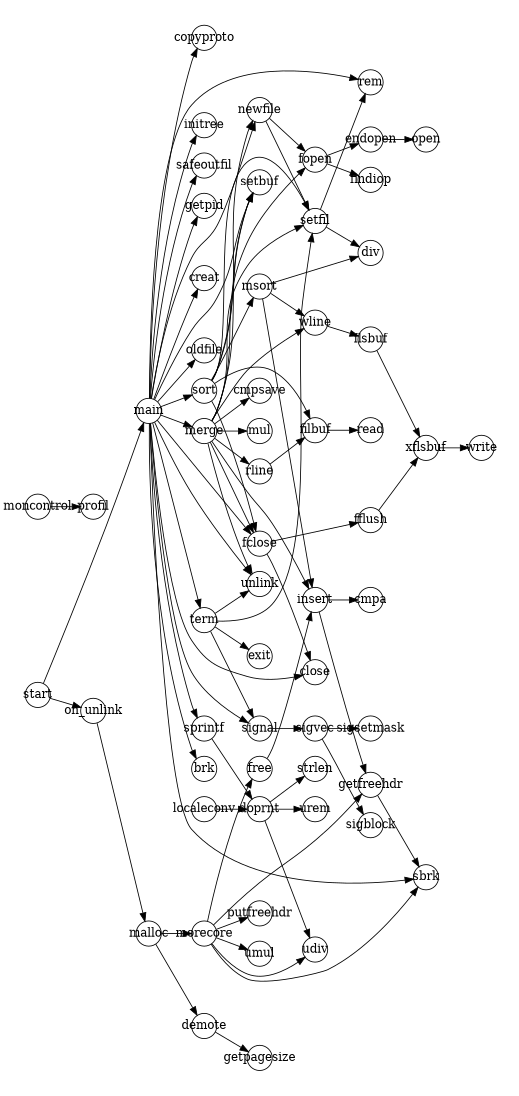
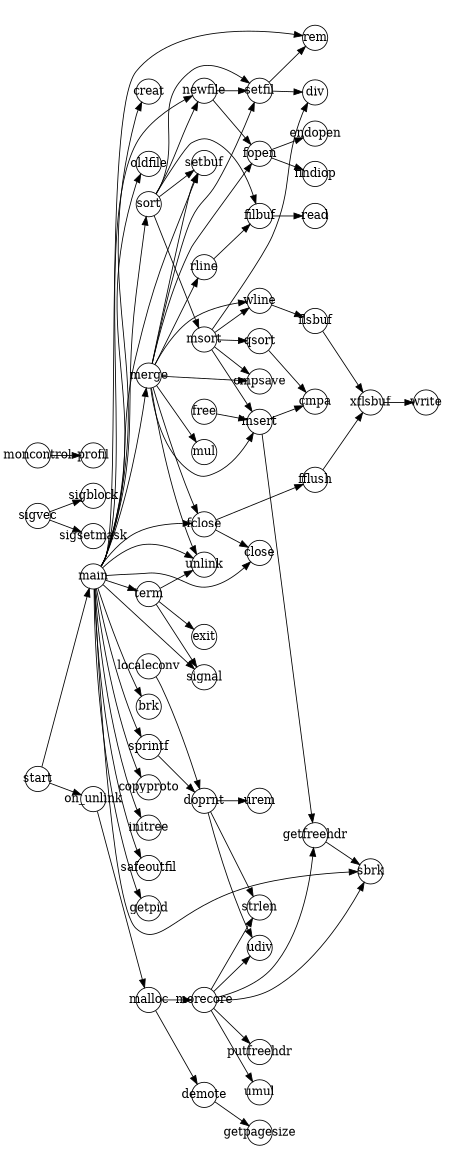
(426, 139) -> none
none -> (260, 341)
none -> (229, 358)
(301, 455) -> none
(236, 461) -> none
(285, 729) -> none
(223, 860) -> (230, 957)
